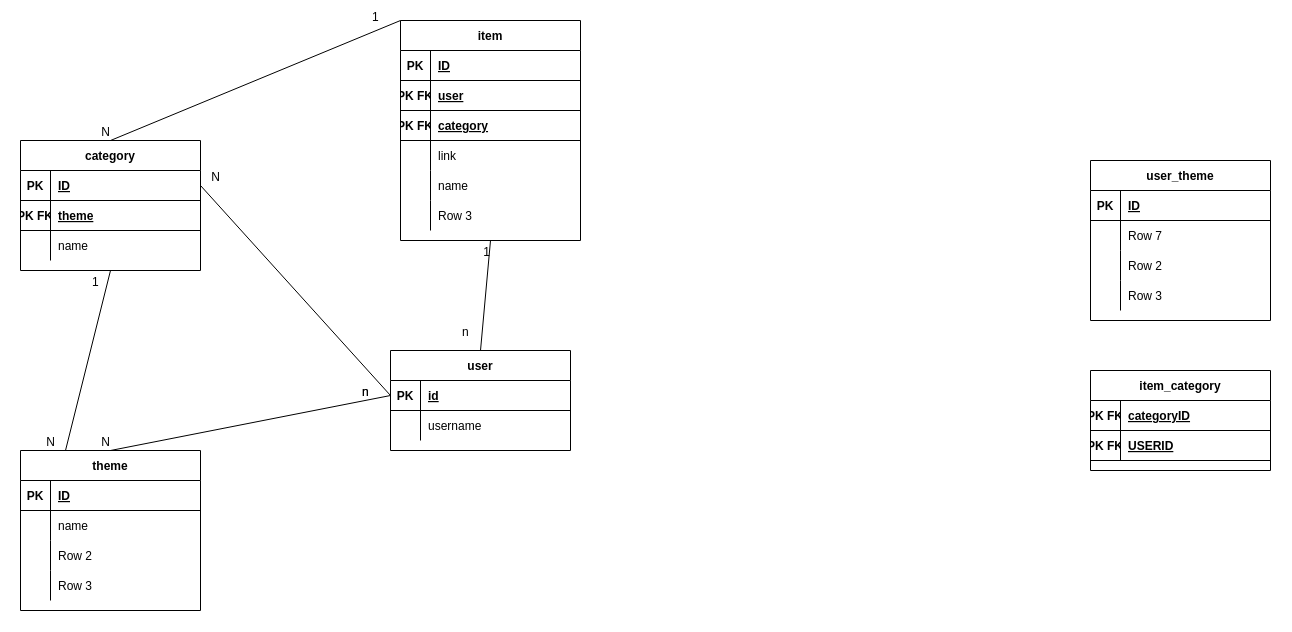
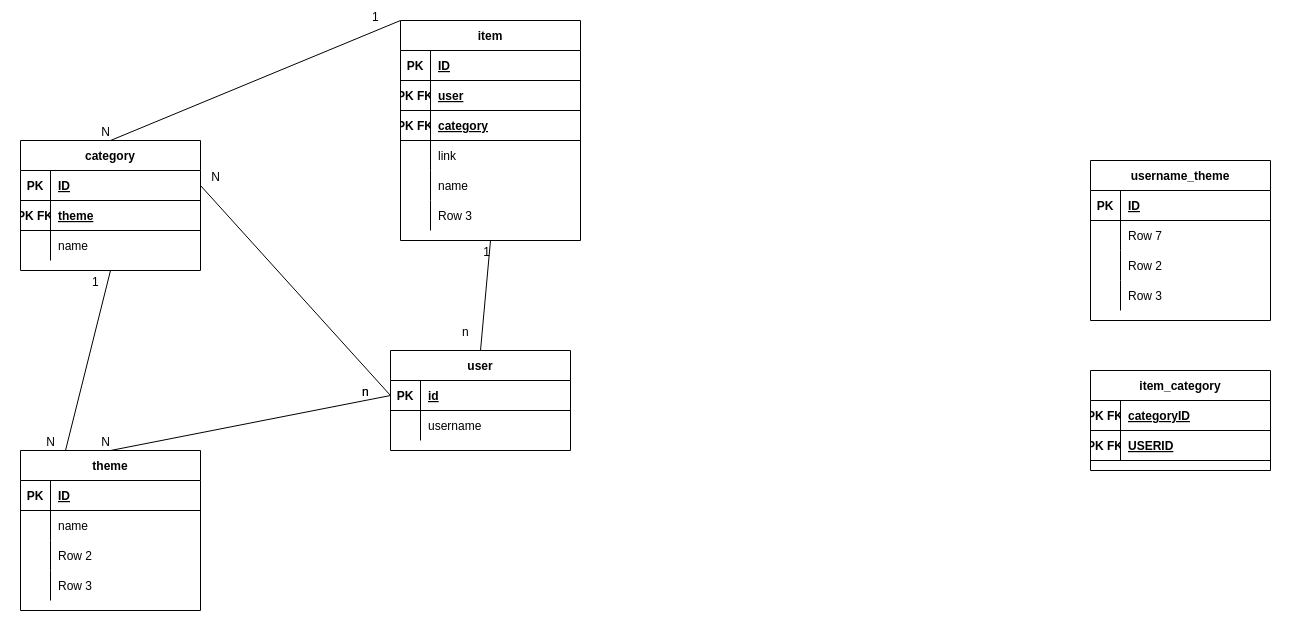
(1180, 176) -> (1180, 176)
